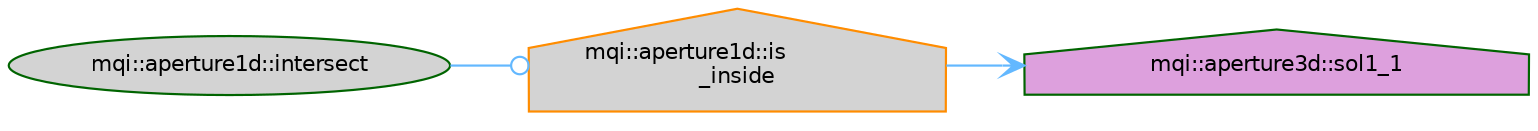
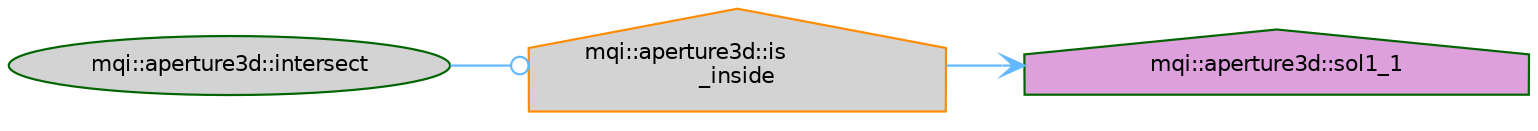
(229, 66) -> (229, 66)
(737, 66) -> (737, 66)
